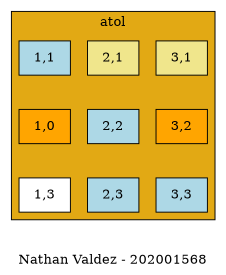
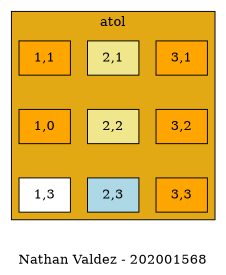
(45, 58) -> (45, 58)
(182, 58) -> (182, 58)
(113, 127) -> (113, 127)
(182, 195) -> (182, 195)
